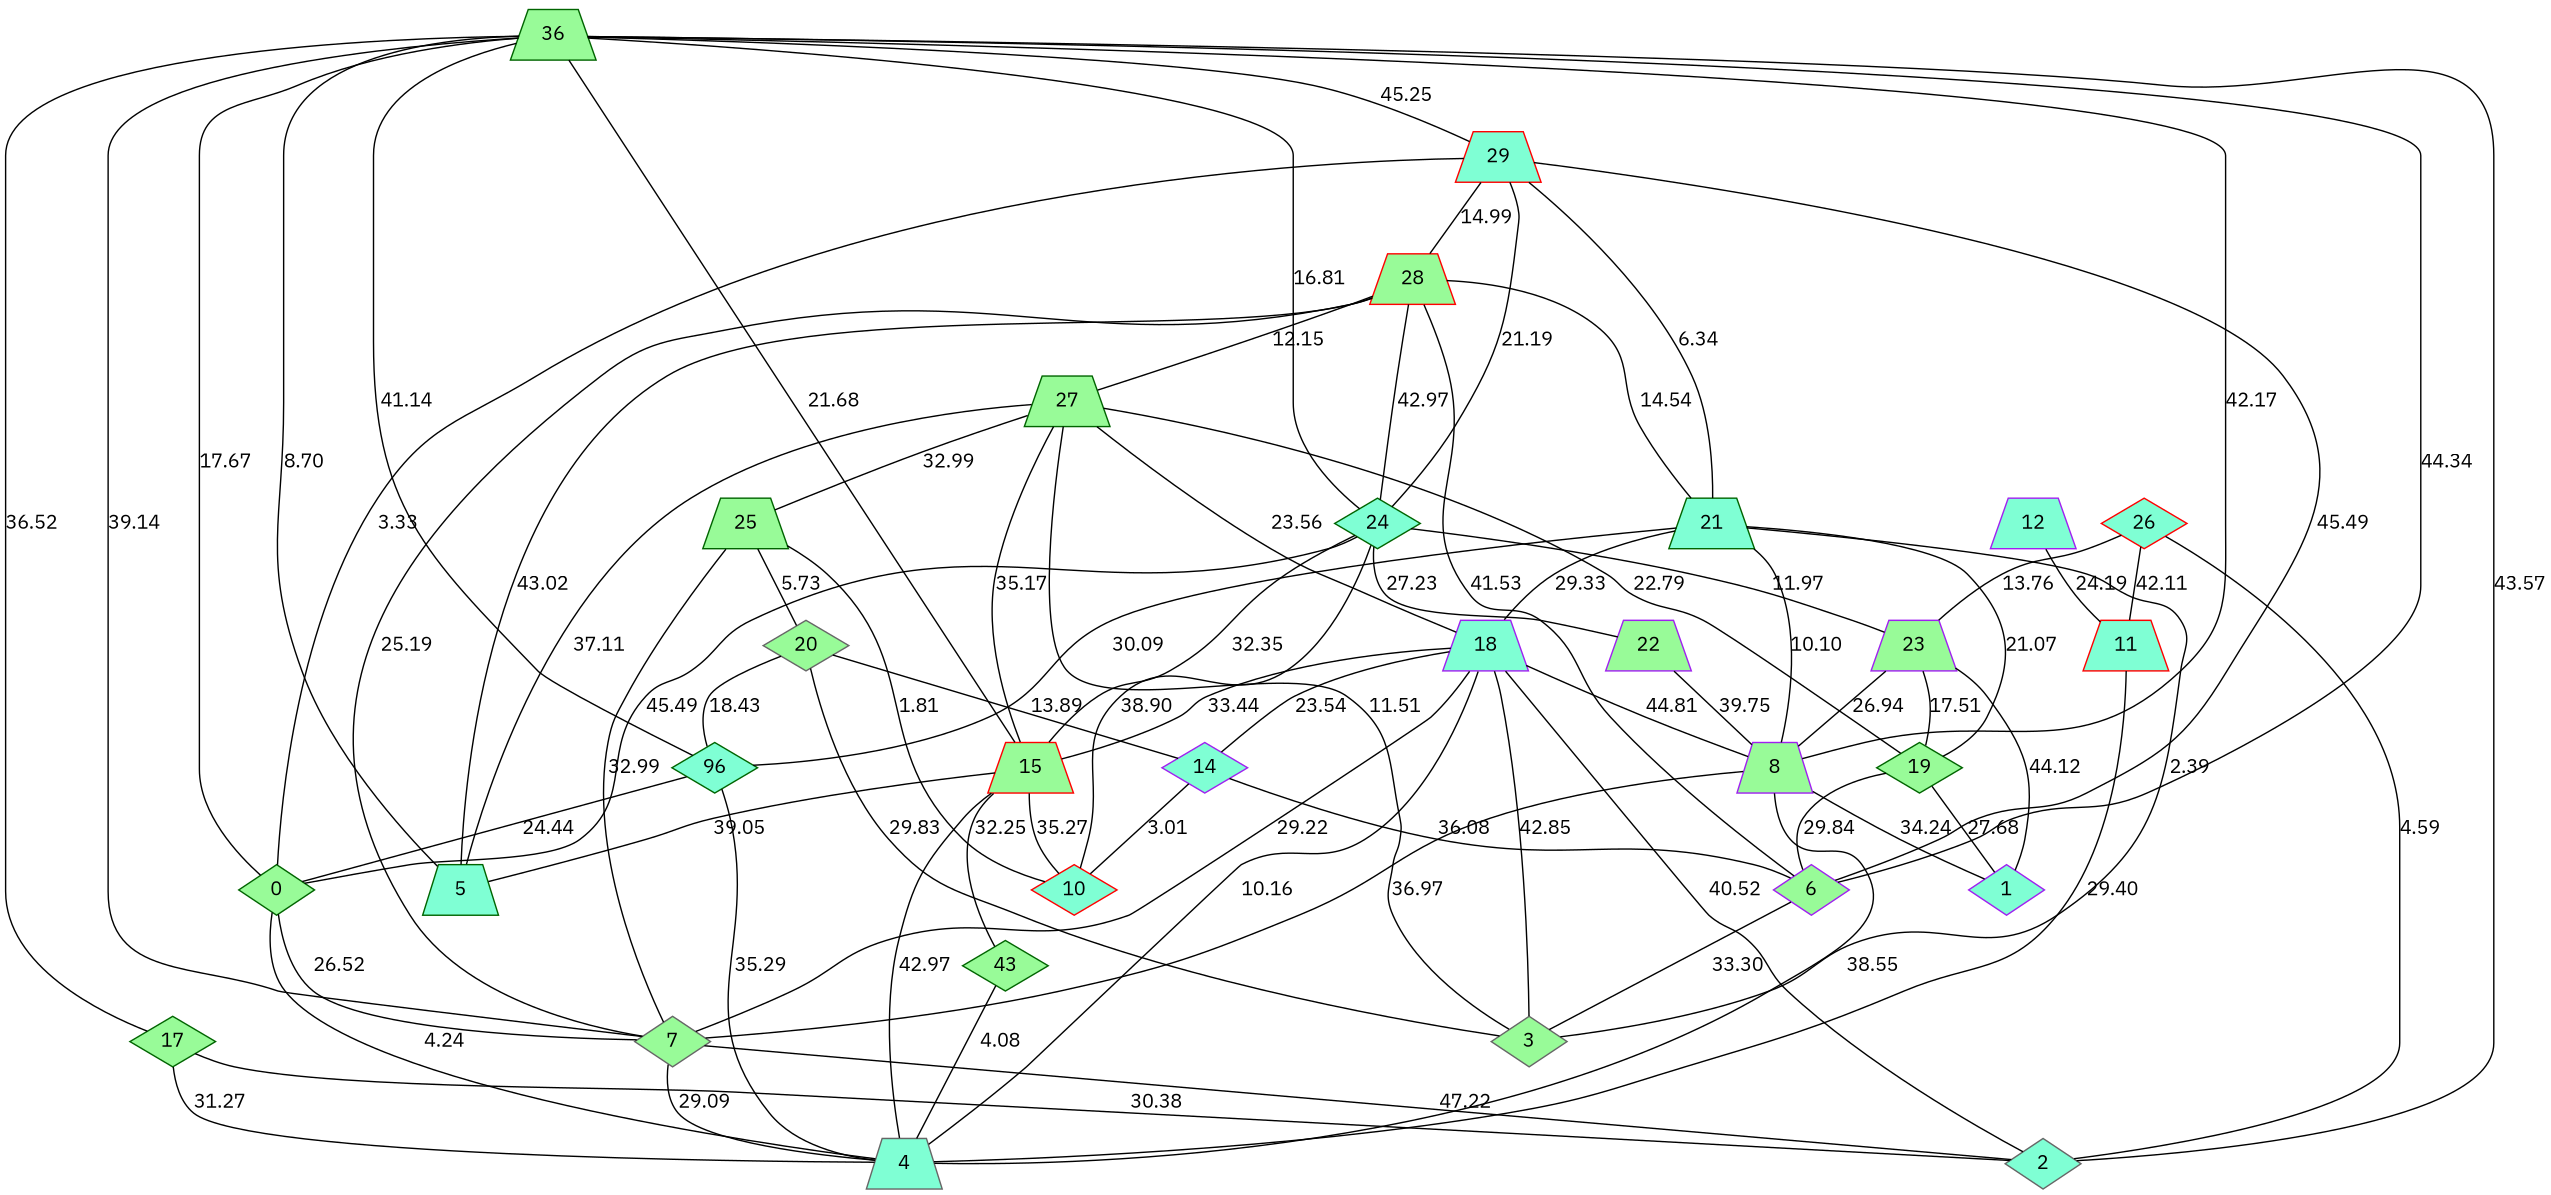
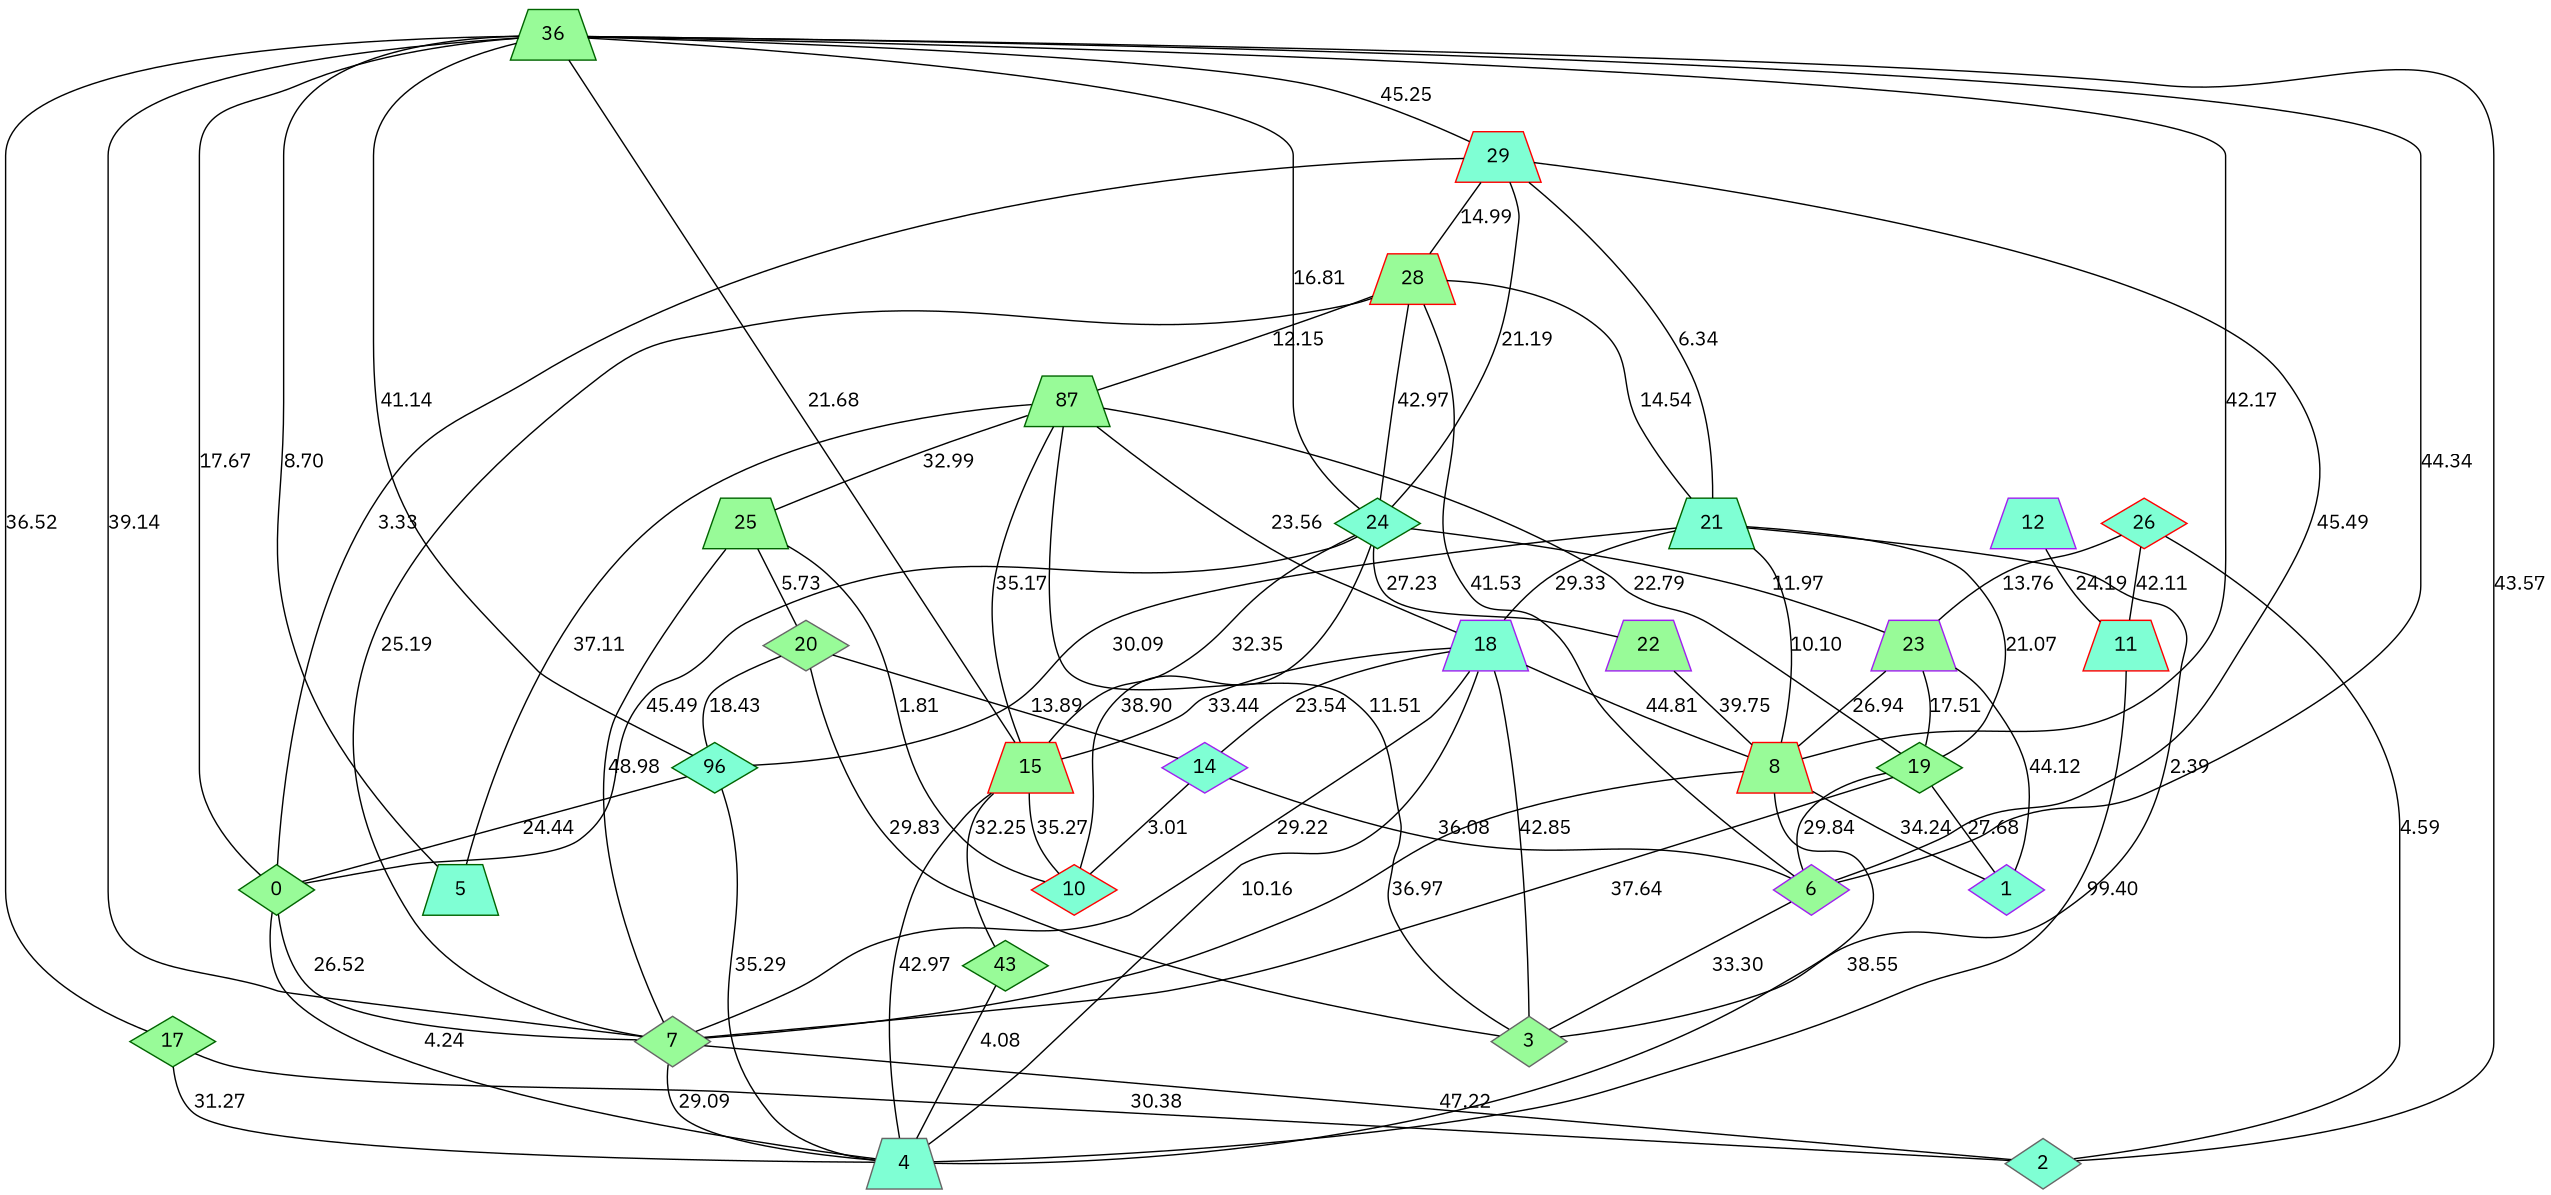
(744, 349) -> none
(1067, 401) -> (1067, 401)
(634, 768) -> (634, 768)
(1775, 768) -> (1775, 768)
(739, 813) -> none
(2113, 890) -> (2113, 890)
(1756, 948) -> none
none -> (1309, 958)
